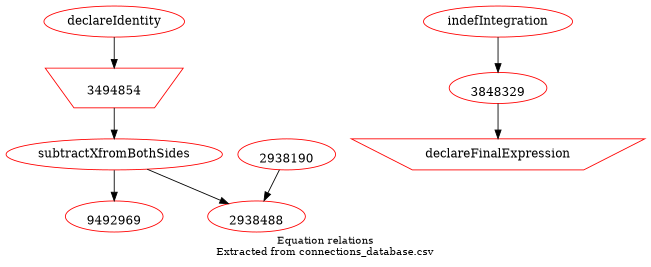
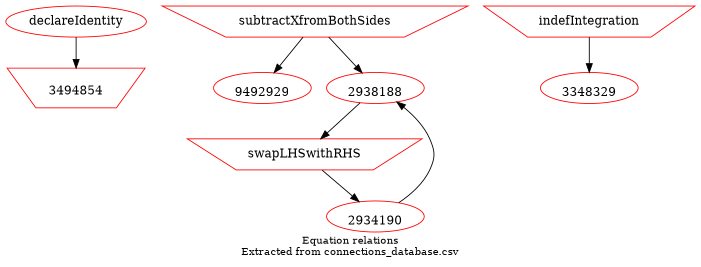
(498, 22) -> (589, 22)
(498, 88) -> (589, 88)
(114, 119) -> none
(114, 154) -> (315, 22)
(287, 154) -> (375, 216)
none -> (305, 154)
(498, 154) -> none
(114, 216) -> (262, 88)
(257, 216) -> (375, 88)
